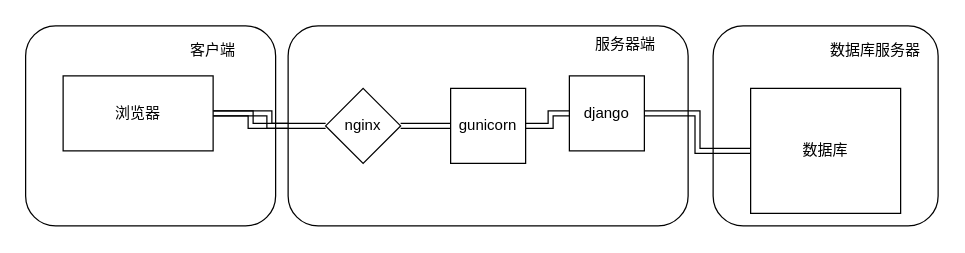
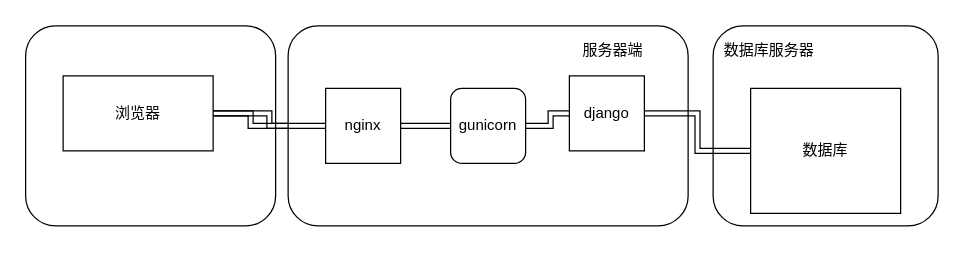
(626, 44) -> (613, 51)
(213, 51) -> none
(876, 51) -> (769, 51)
(363, 126) -> (363, 126)
(488, 126) -> (488, 126)
